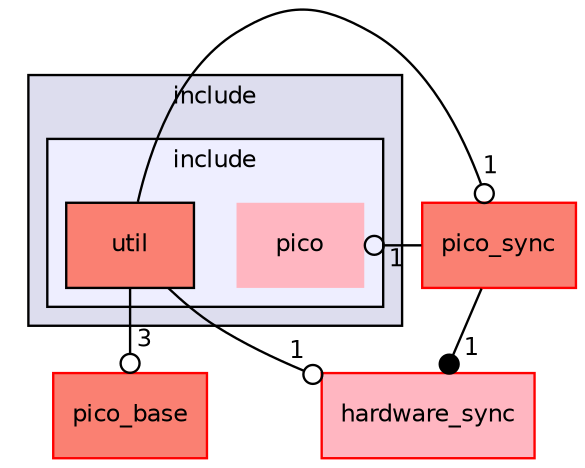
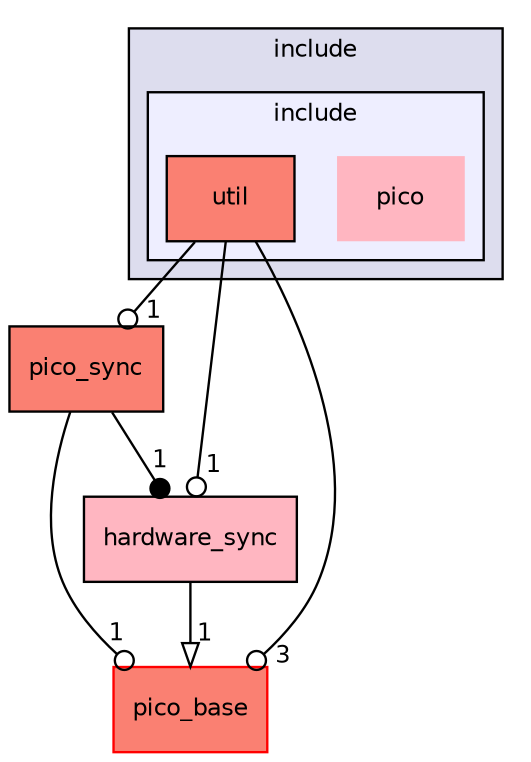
(403, 245) -> (53, 542)
(499, 245) -> (86, 369)
(428, 416) -> (190, 539)
none -> (190, 613)
